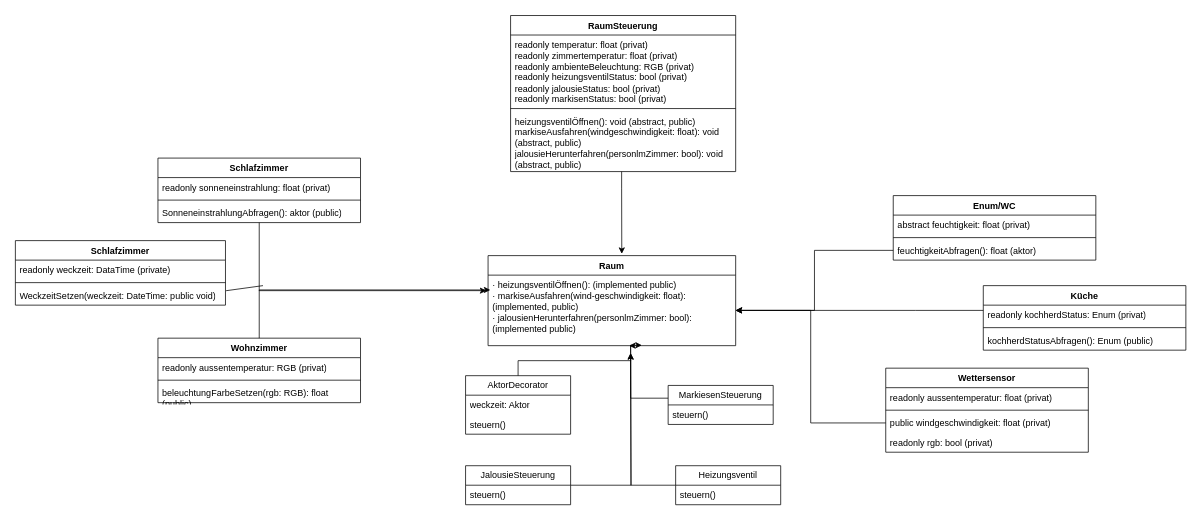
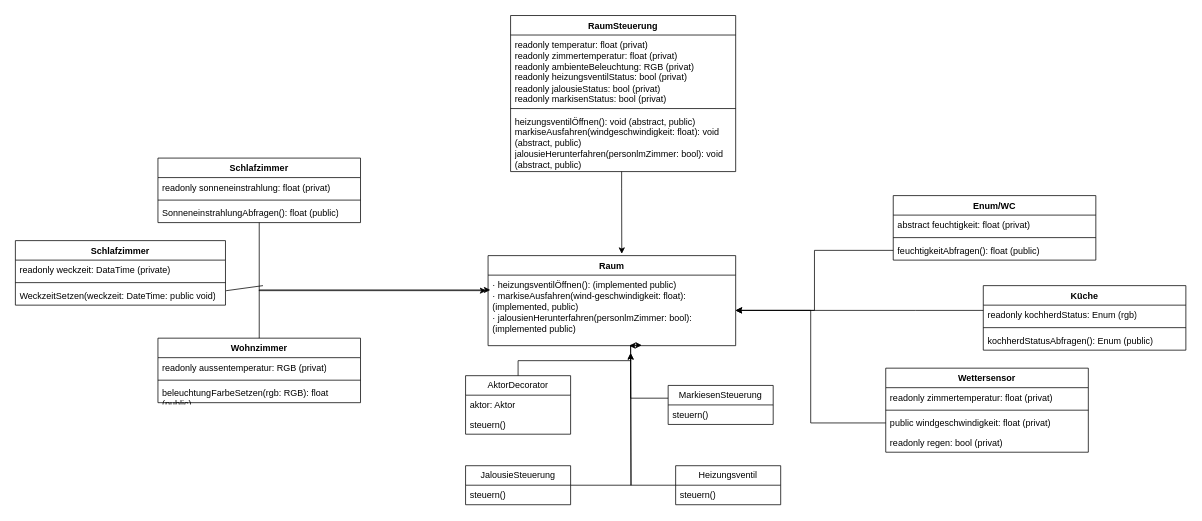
(260, 219) -> (260, 219)
(984, 251) -> (984, 251)
(1076, 316) -> (1070, 316)
(985, 398) -> (984, 398)
(504, 406) -> (498, 406)
(950, 443) -> (955, 443)
